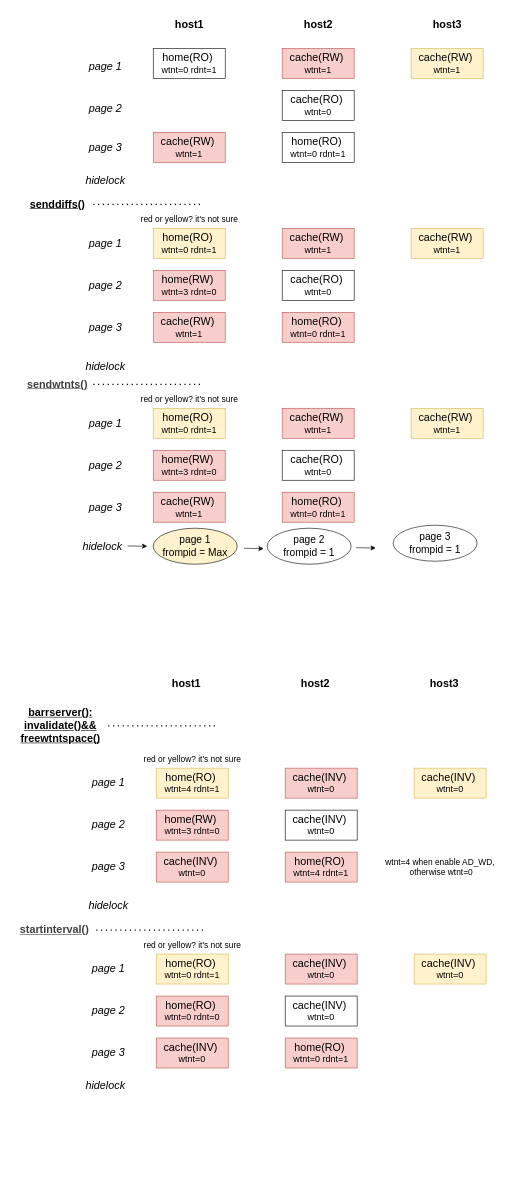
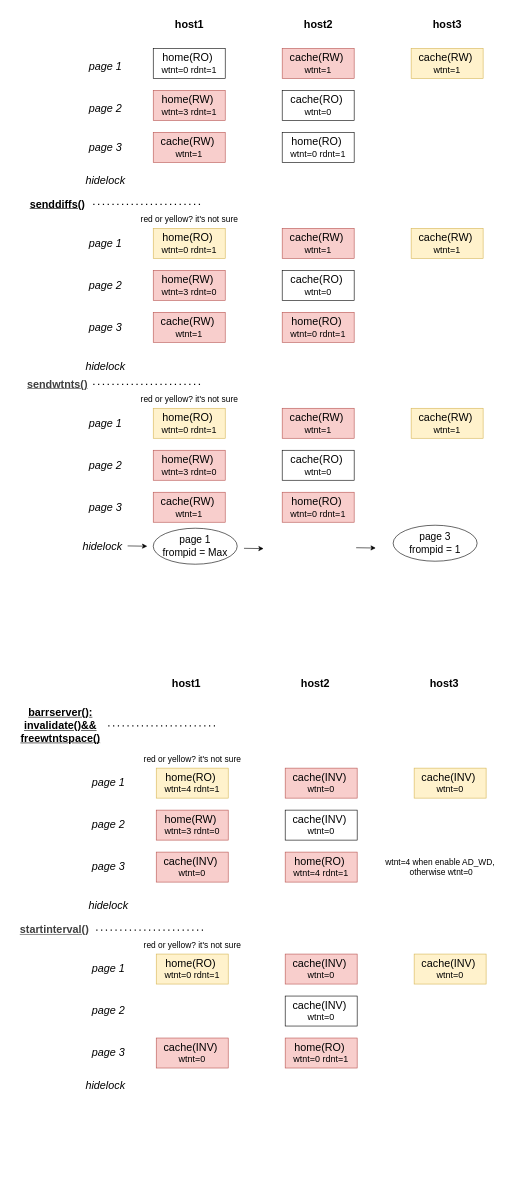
none -> (189, 105)
(195, 546) -> (195, 546)
(309, 546) -> none
(192, 1011) -> none
